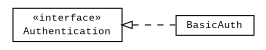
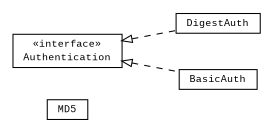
none -> (218, 23)
none -> (67, 109)
